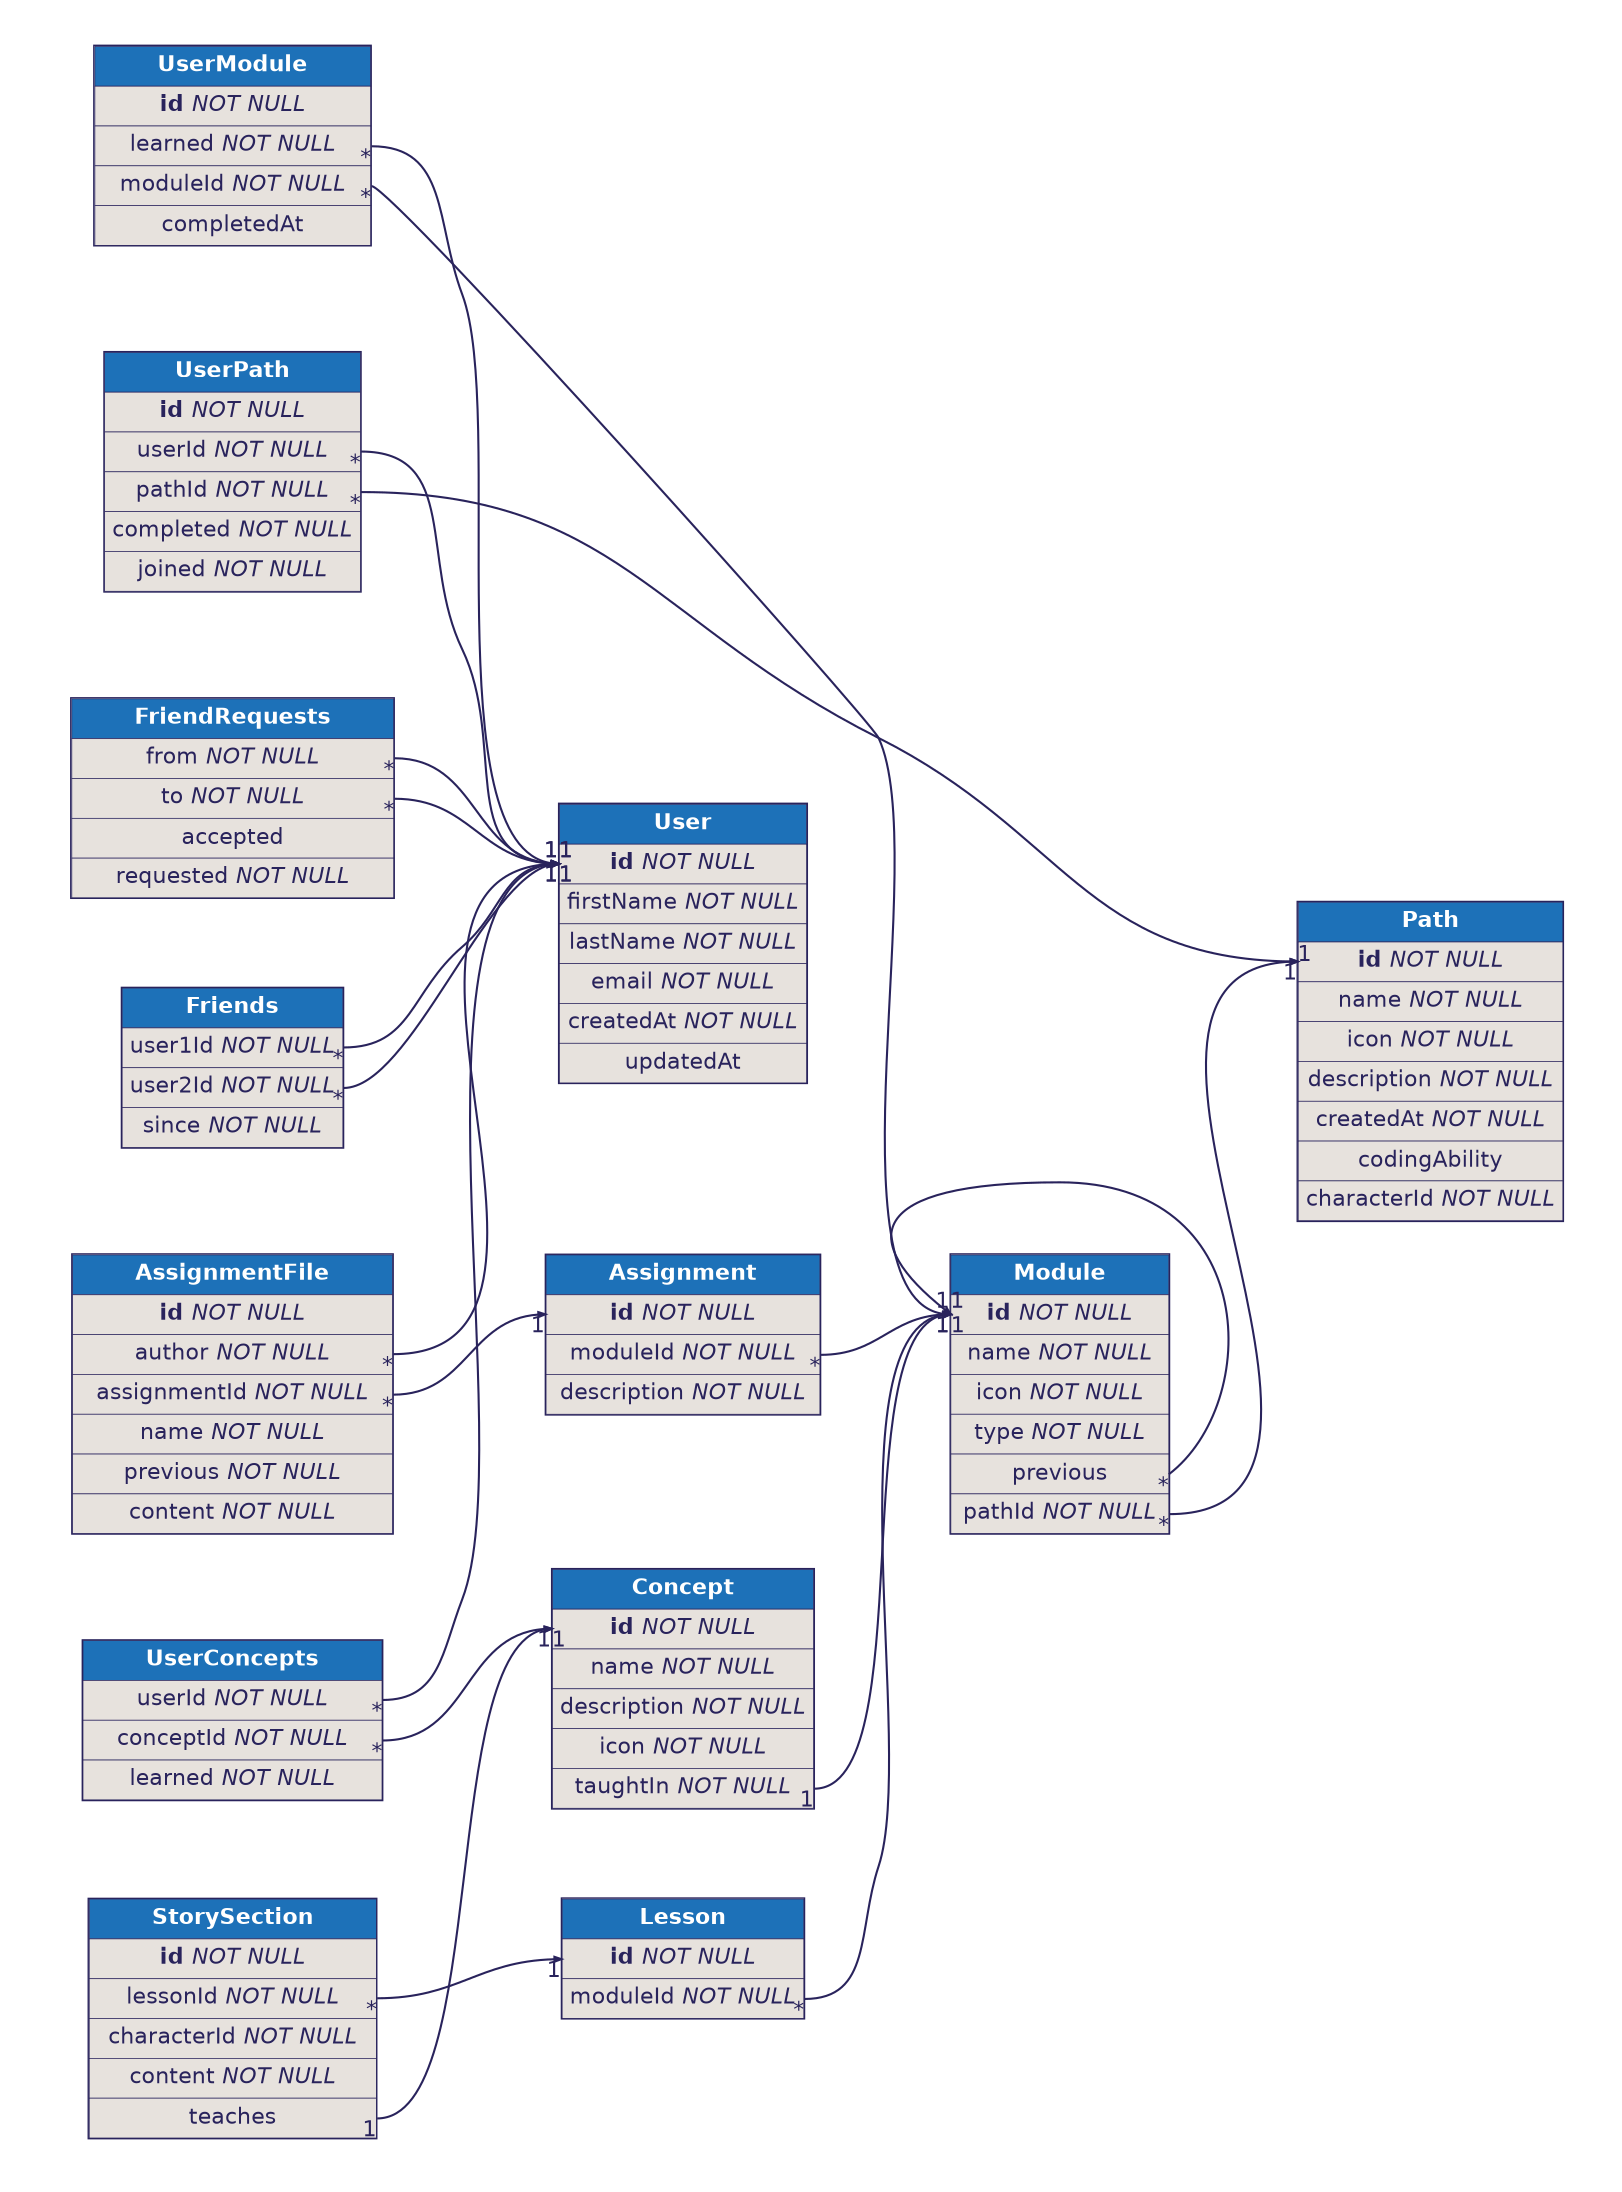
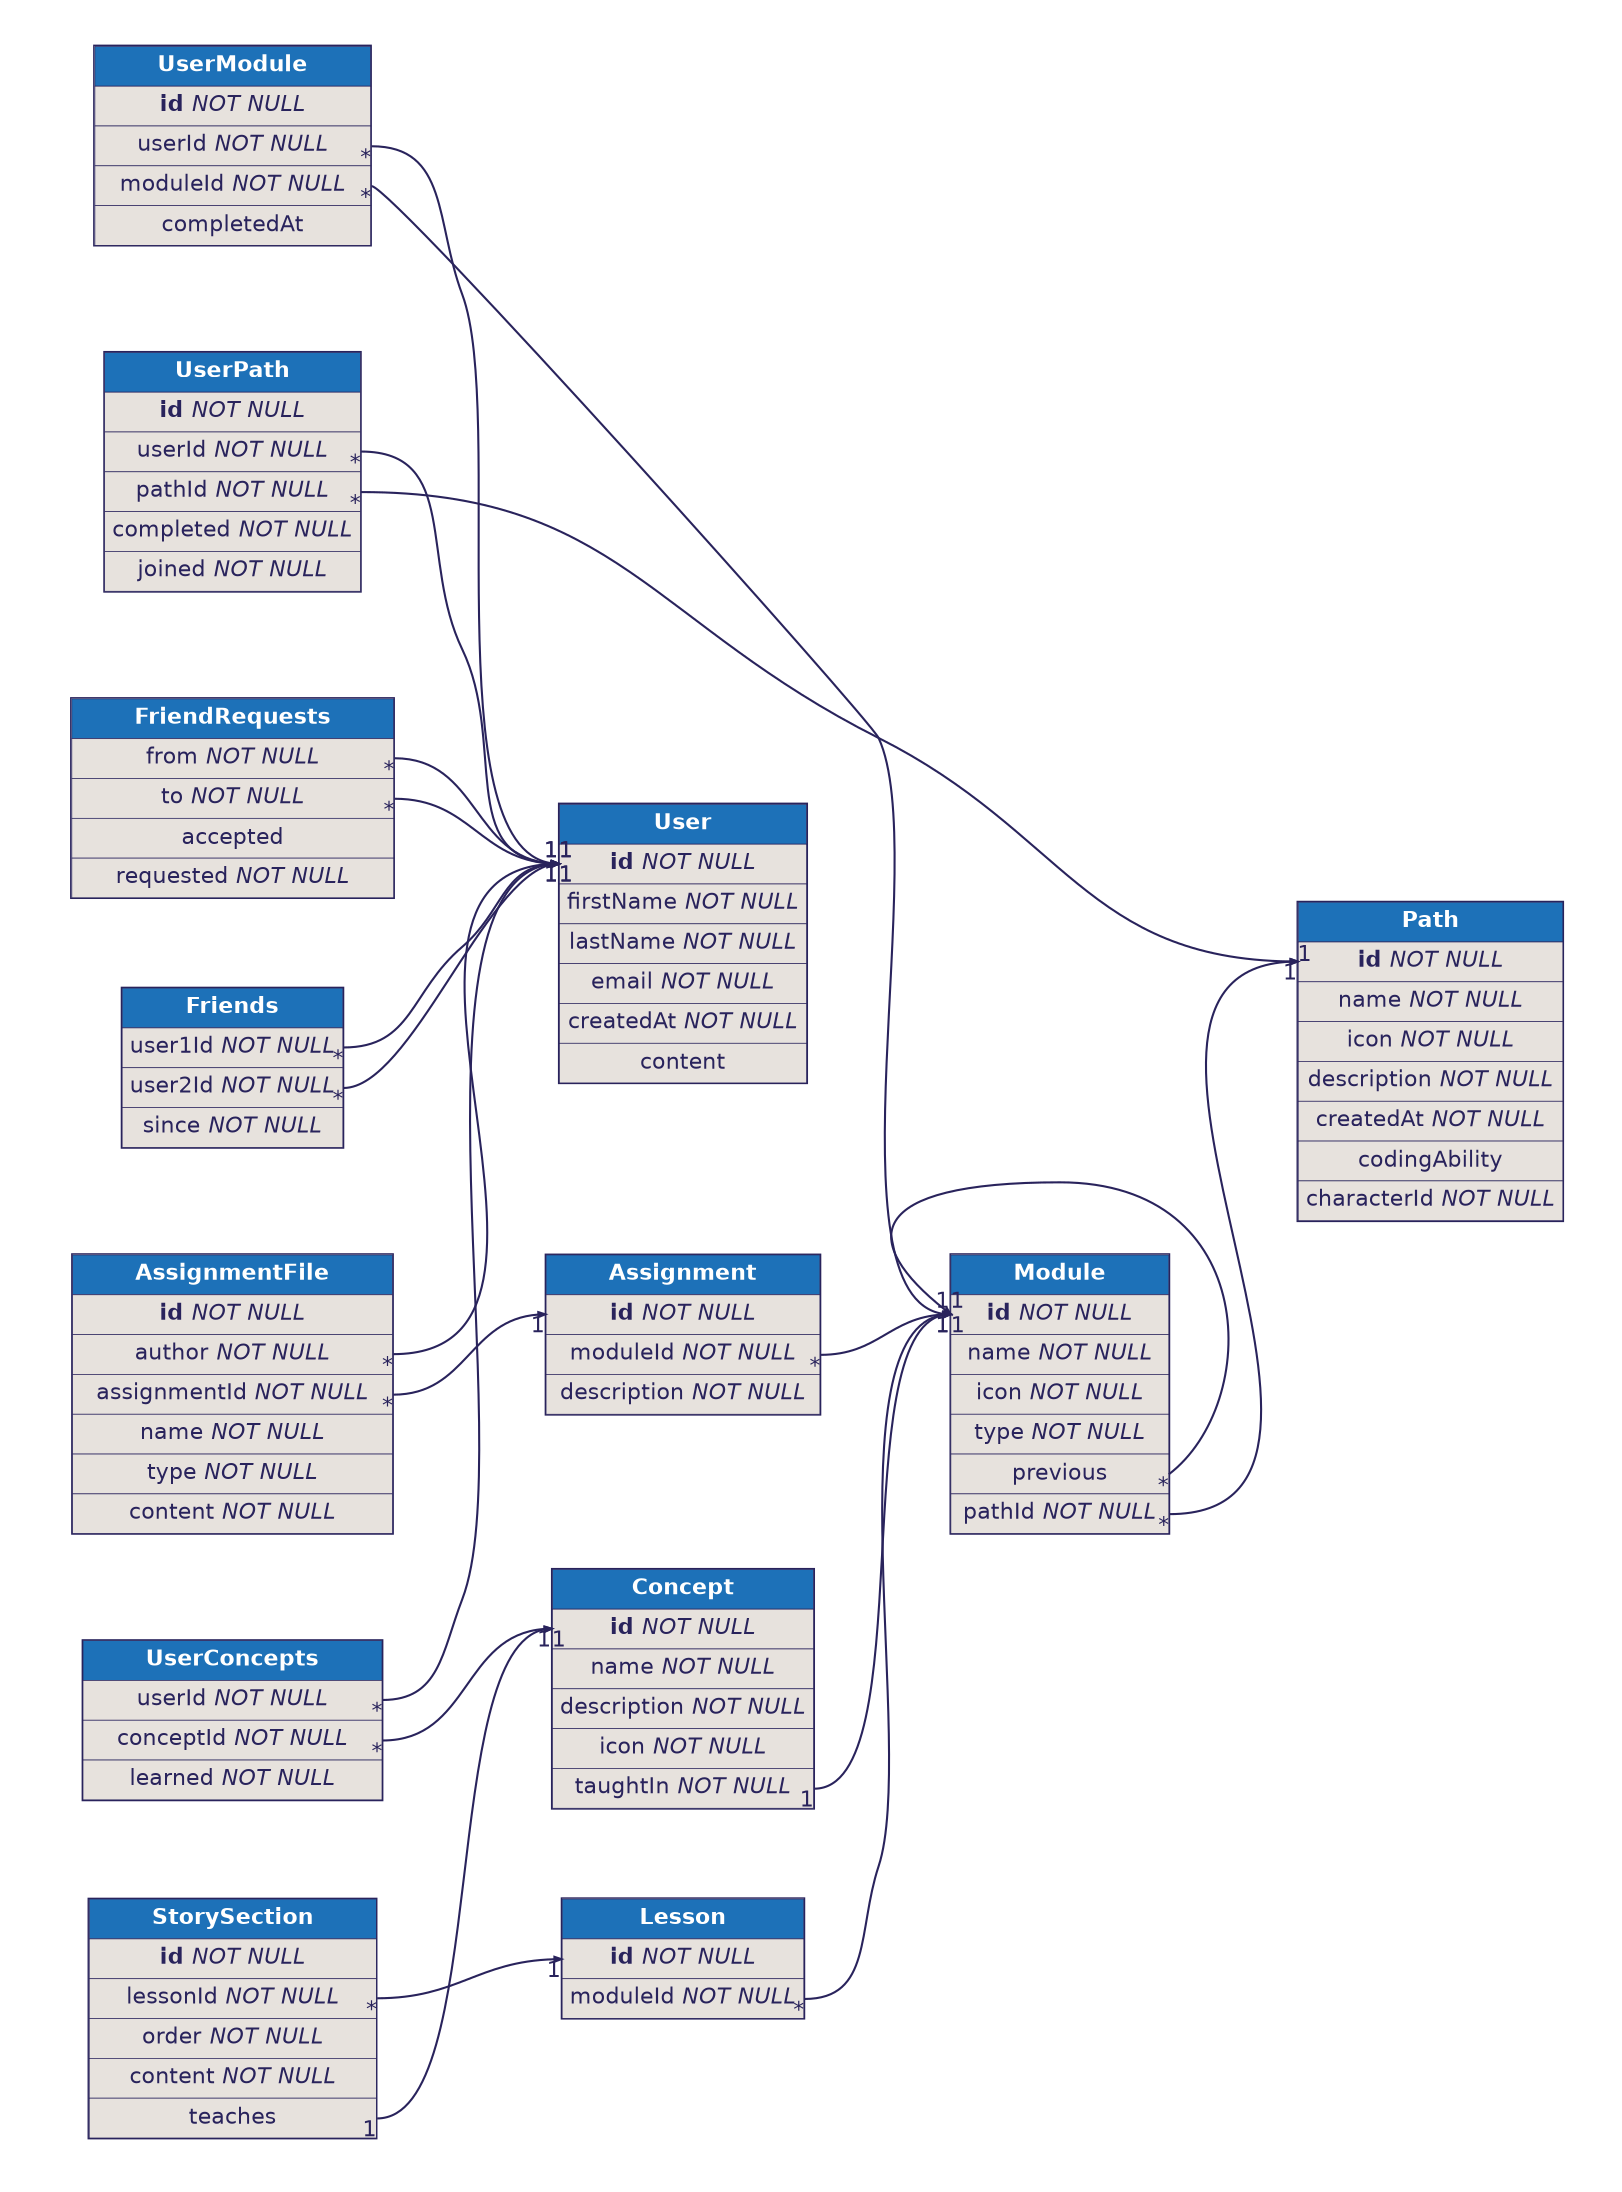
(176, 144) -> (176, 144)
(683, 1062) -> (683, 1062)
(176, 1472) -> (176, 1472)
(176, 2037) -> (176, 2037)
